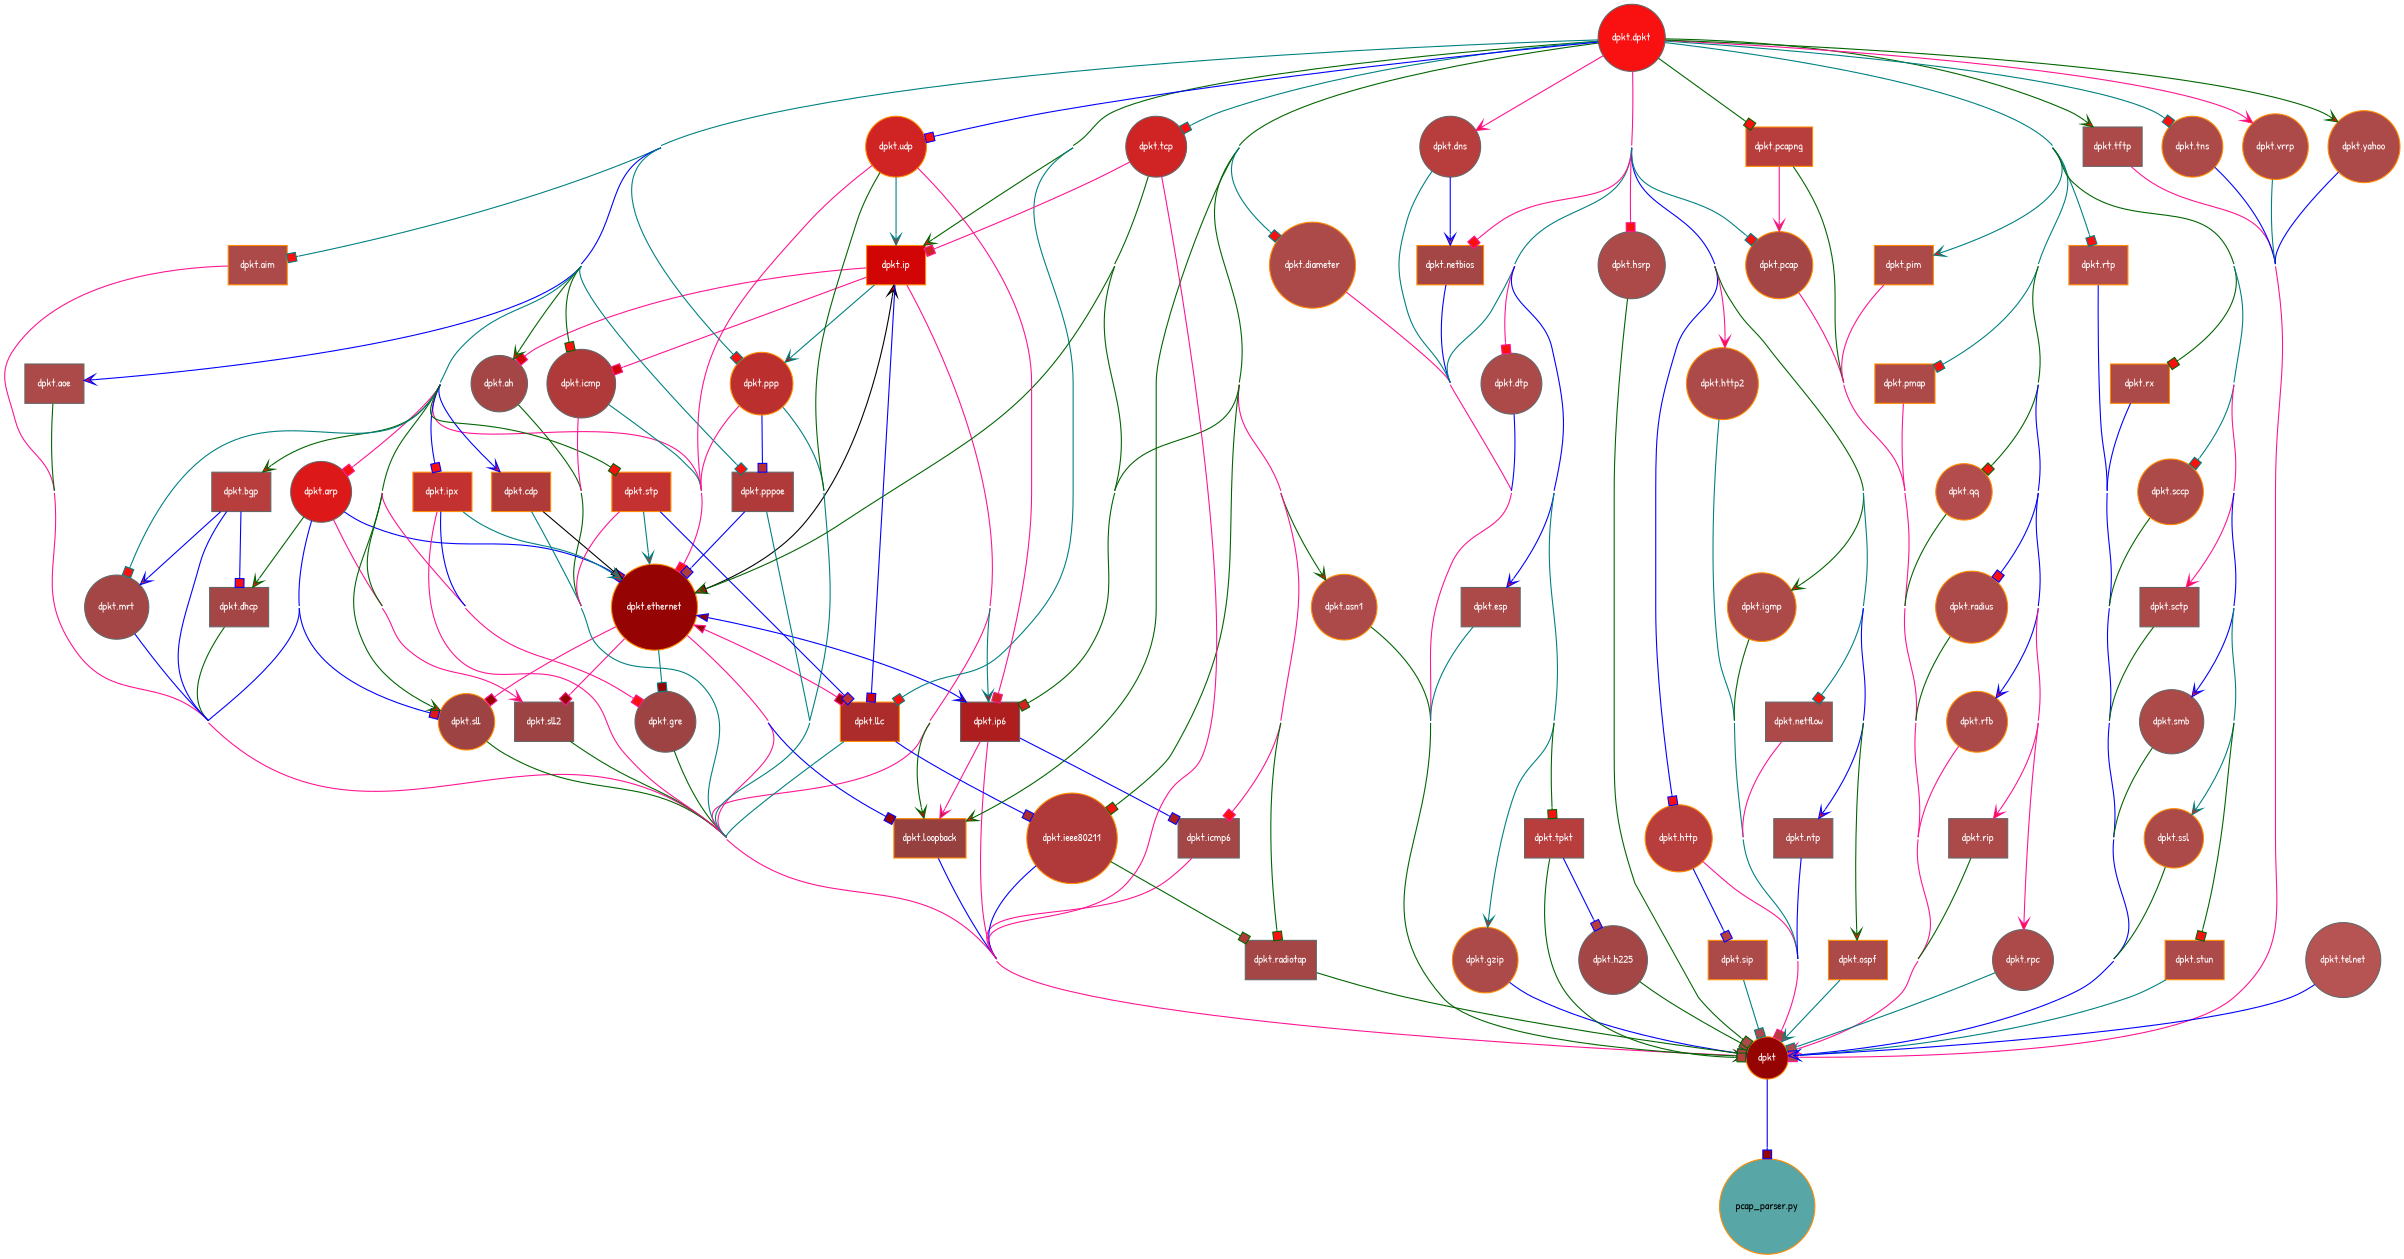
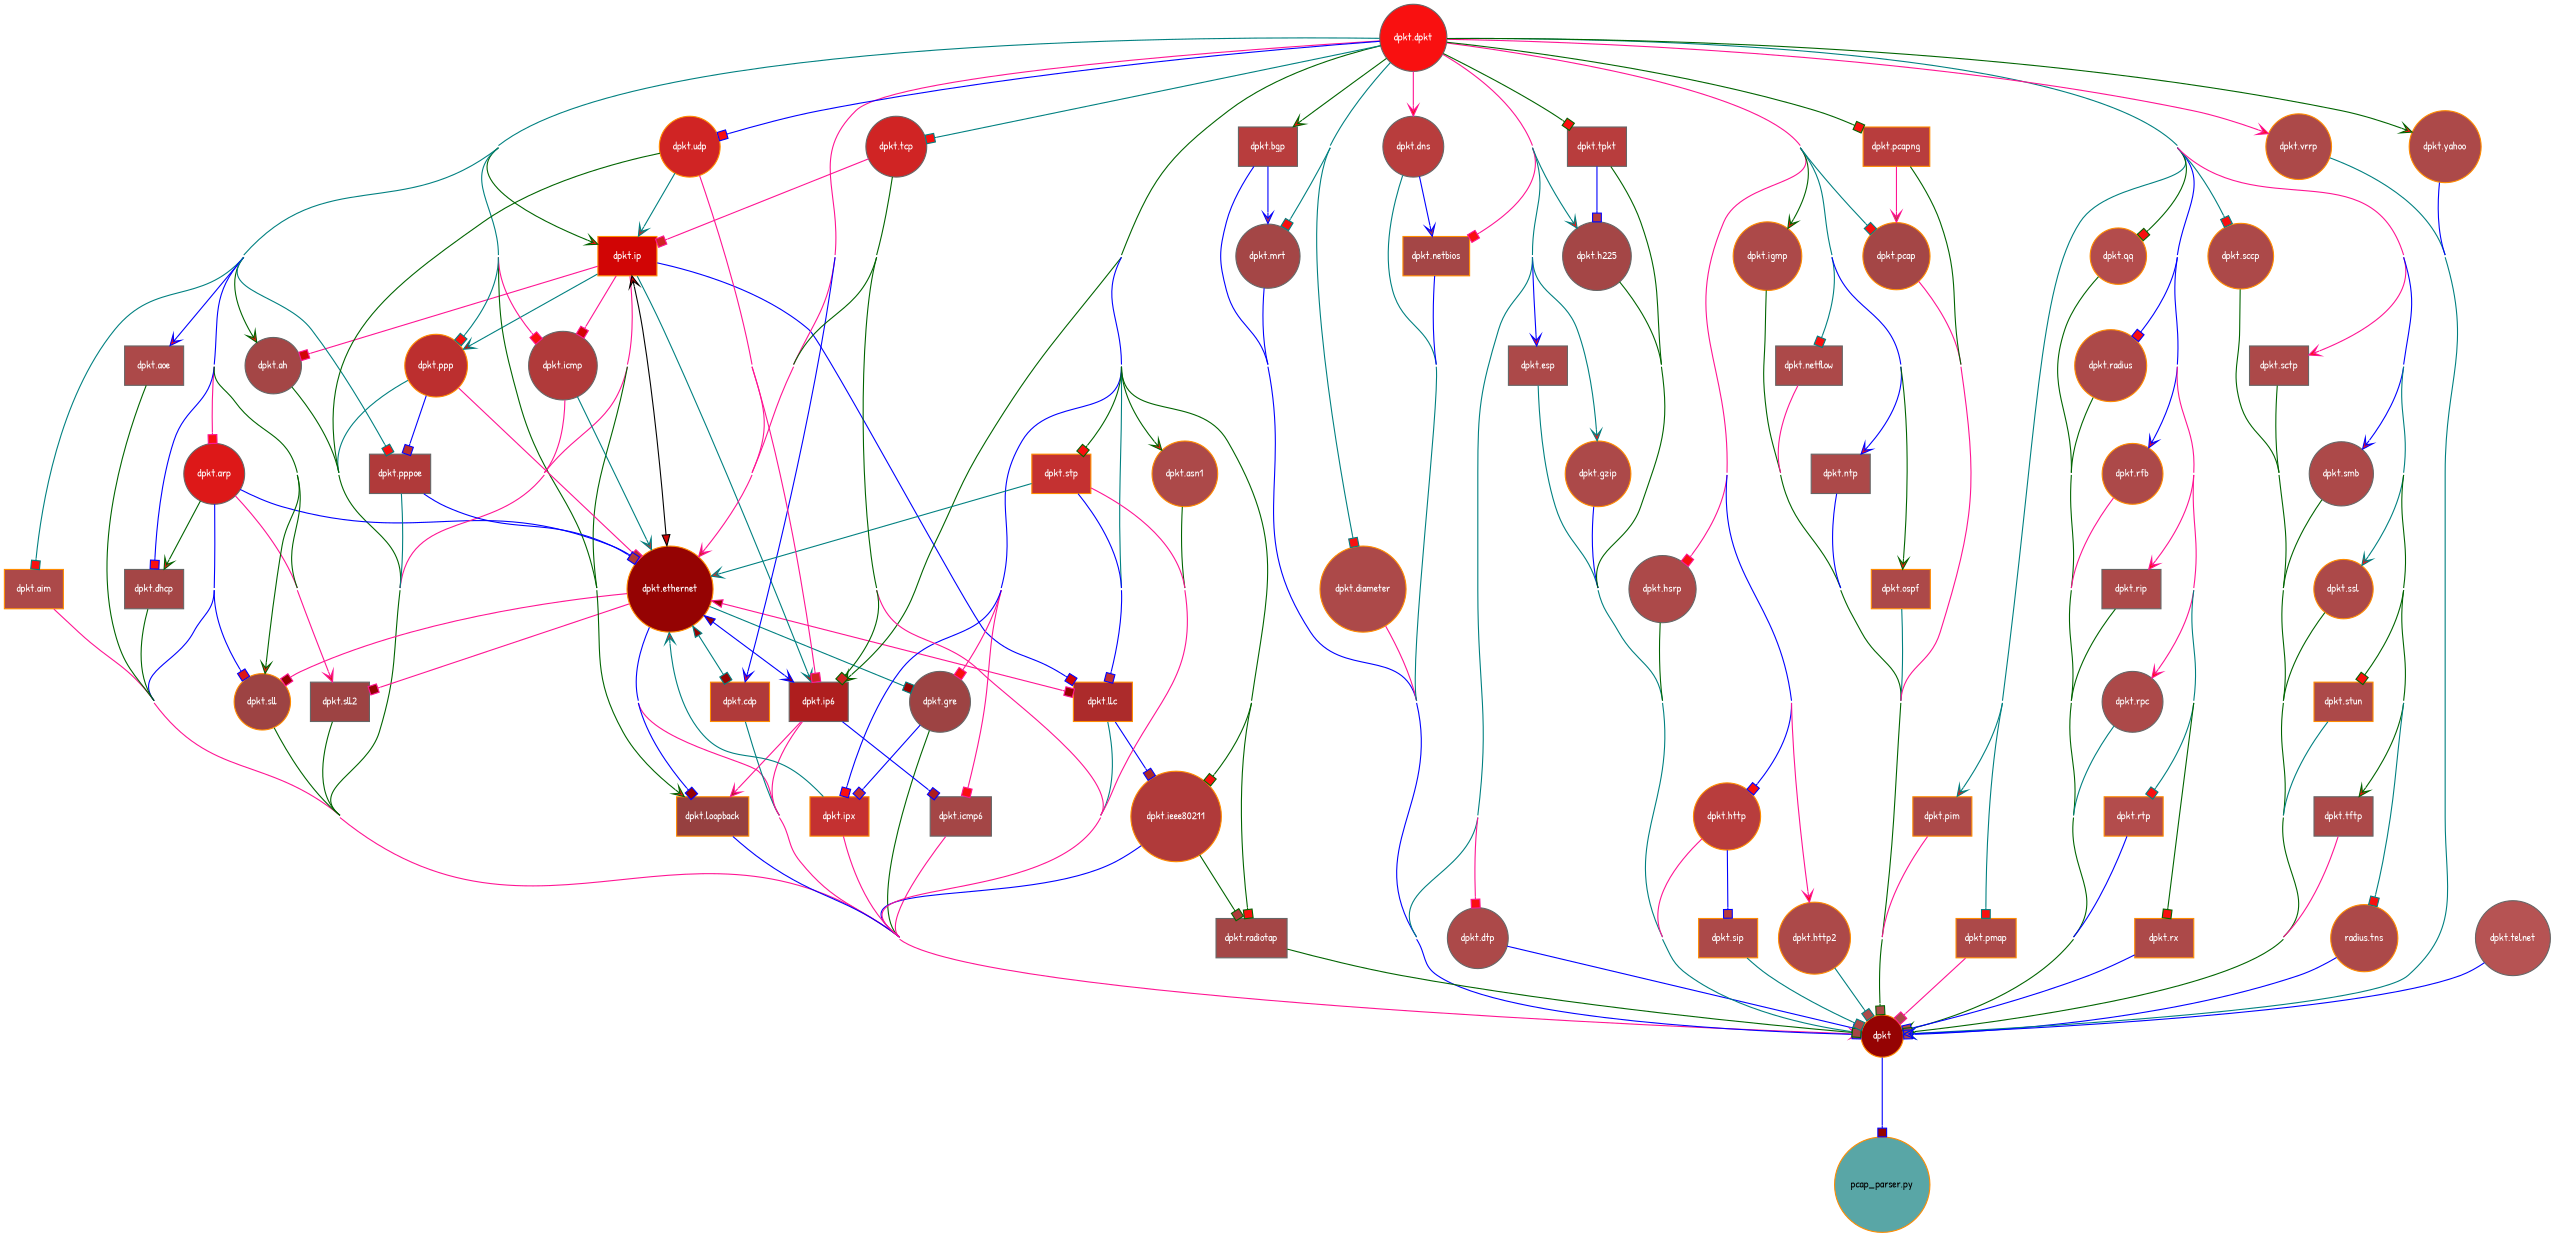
(2192, 147) -> (2364, 938)
none -> (1550, 184)
(567, 302) -> (511, 301)
(240, 544) -> (218, 308)
(444, 561) -> (895, 753)
none -> (710, 654)
